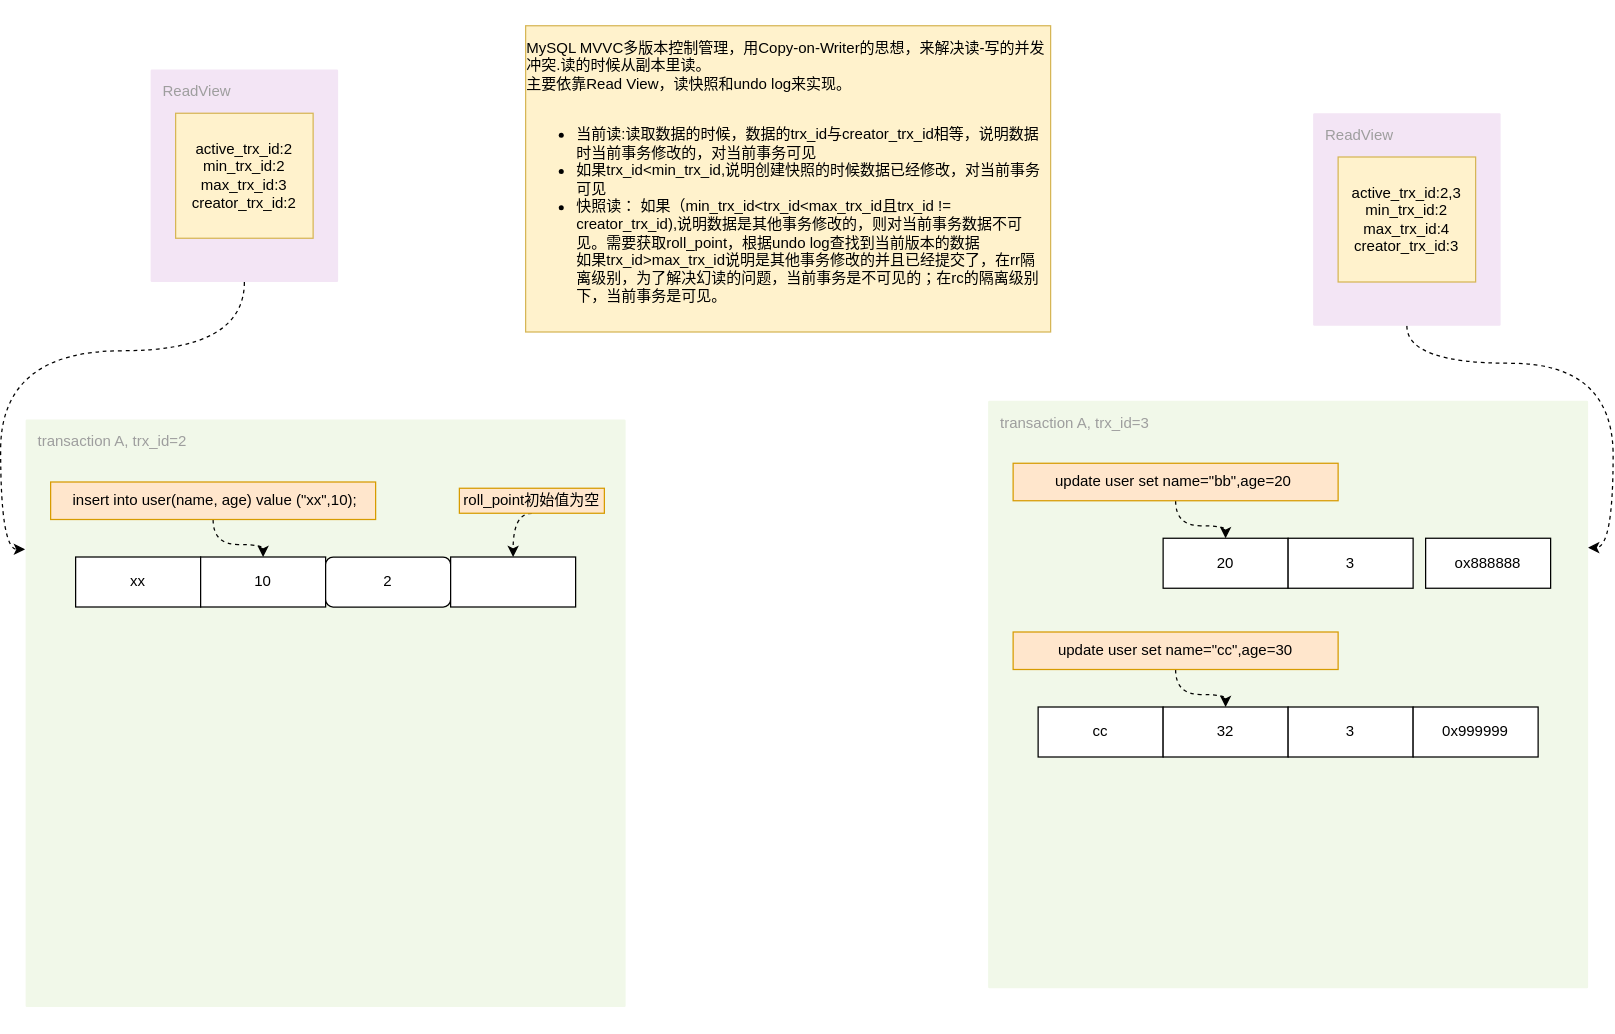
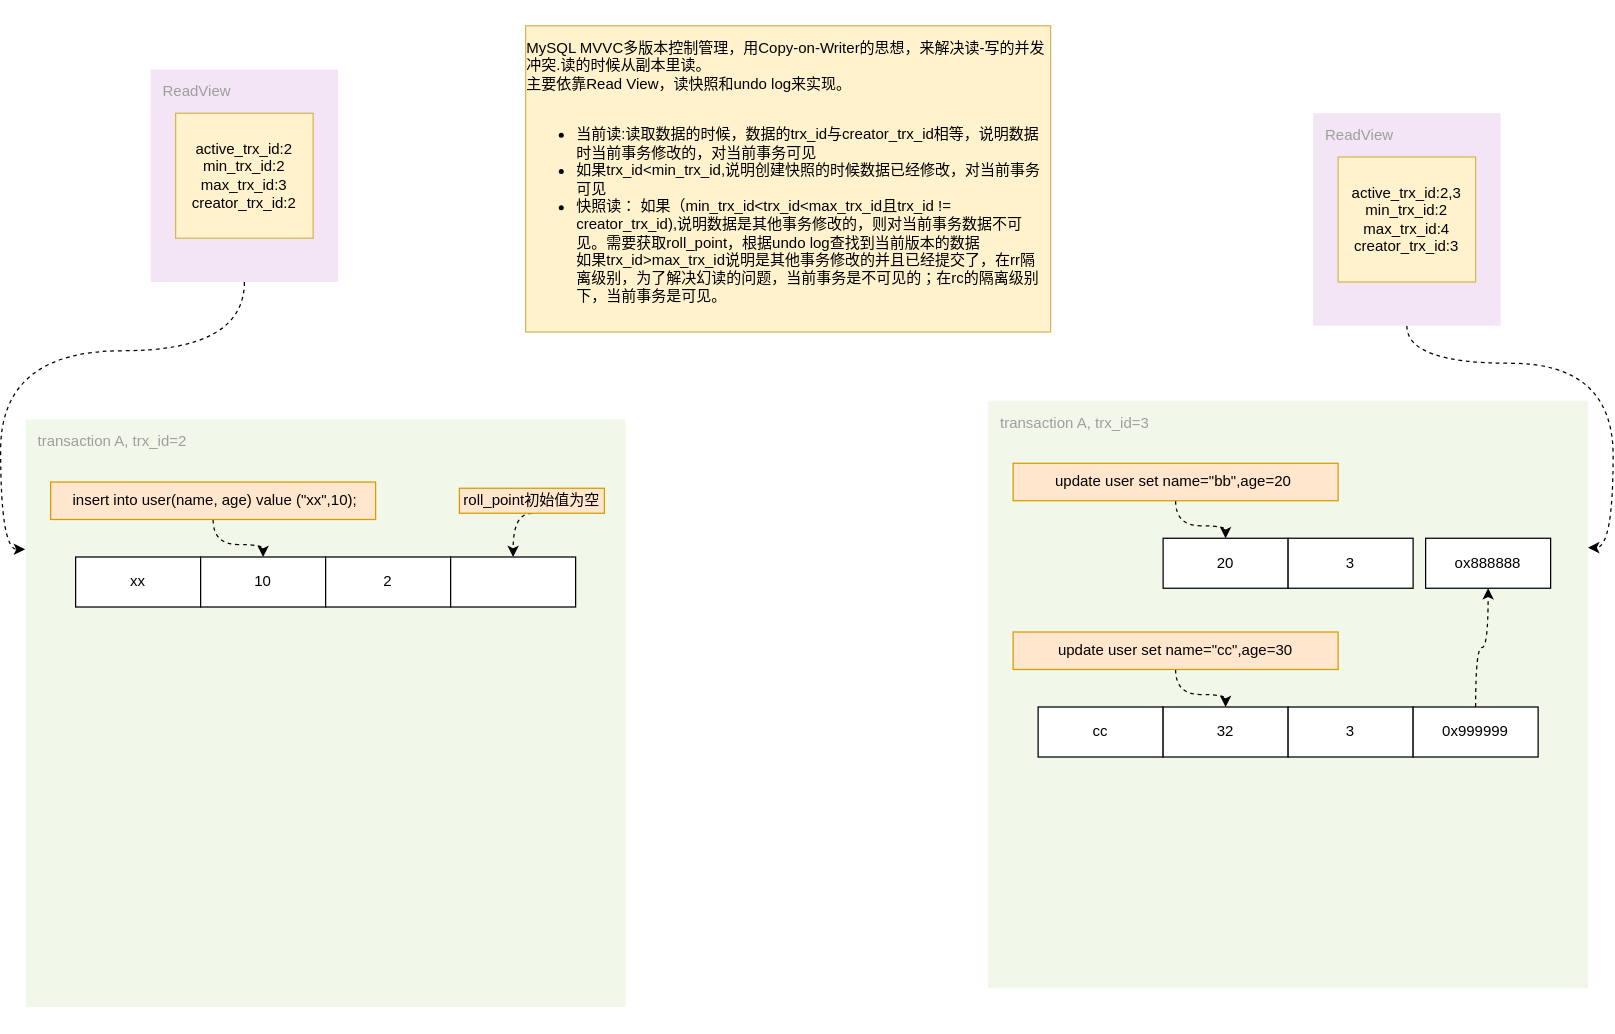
(388, 582) -> (388, 582)
none -> (1479, 653)
